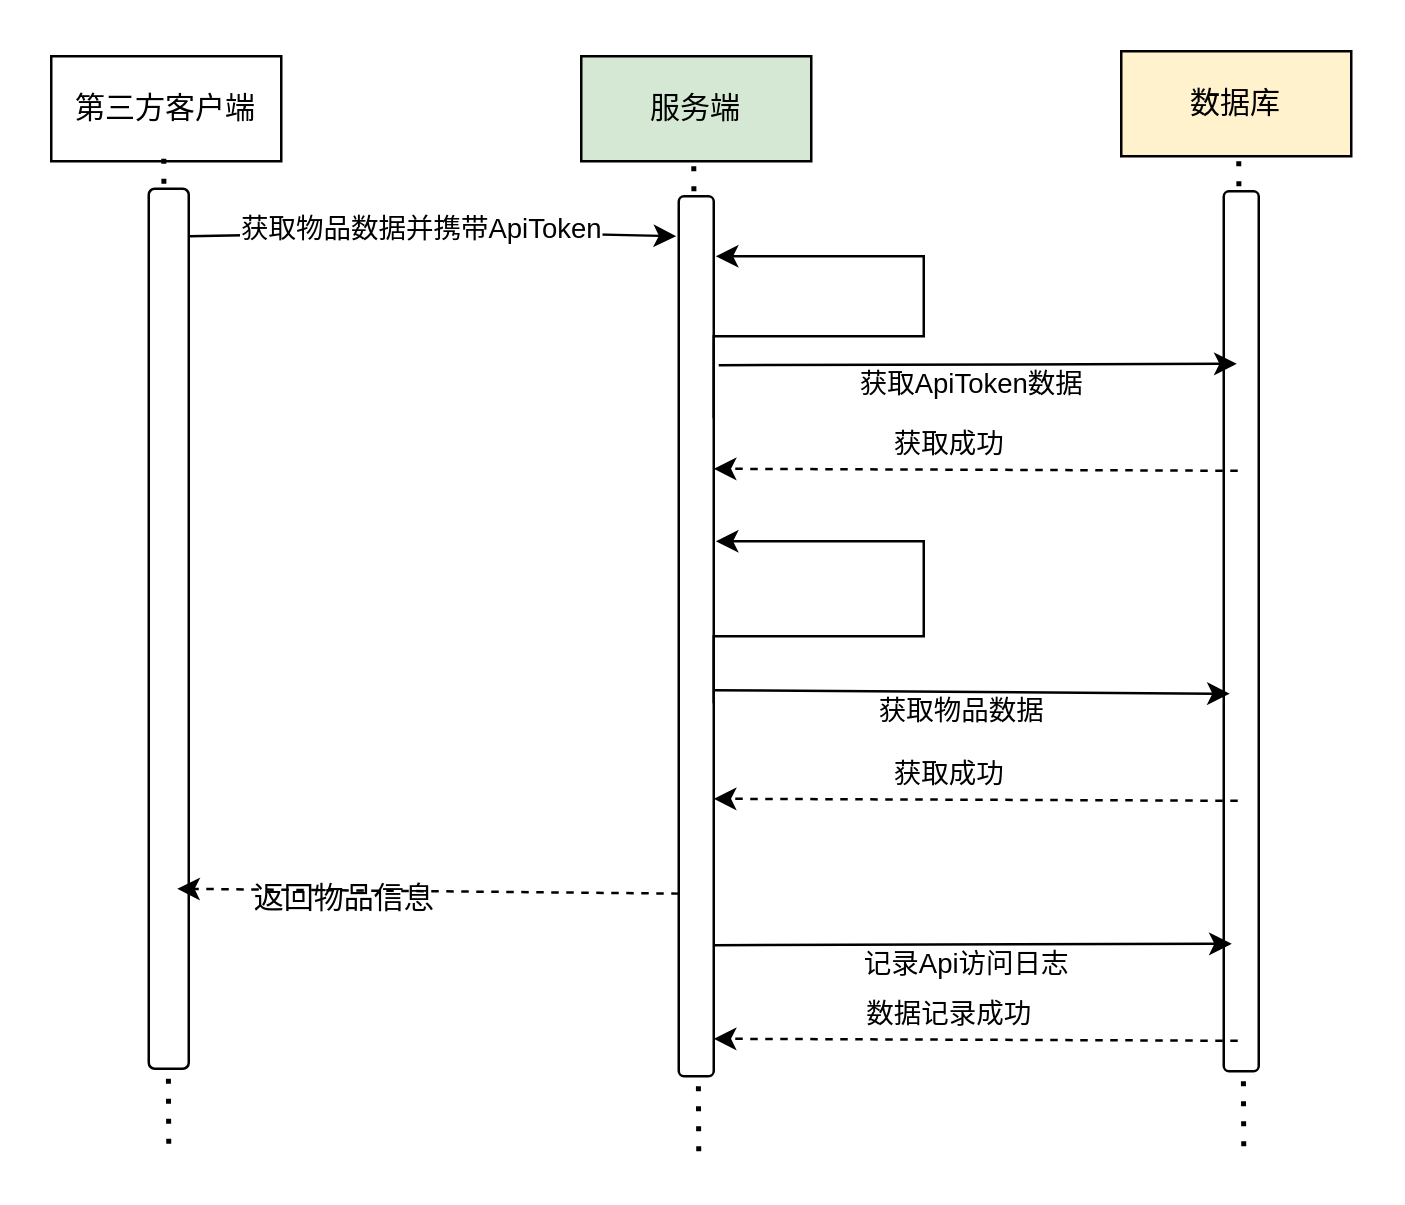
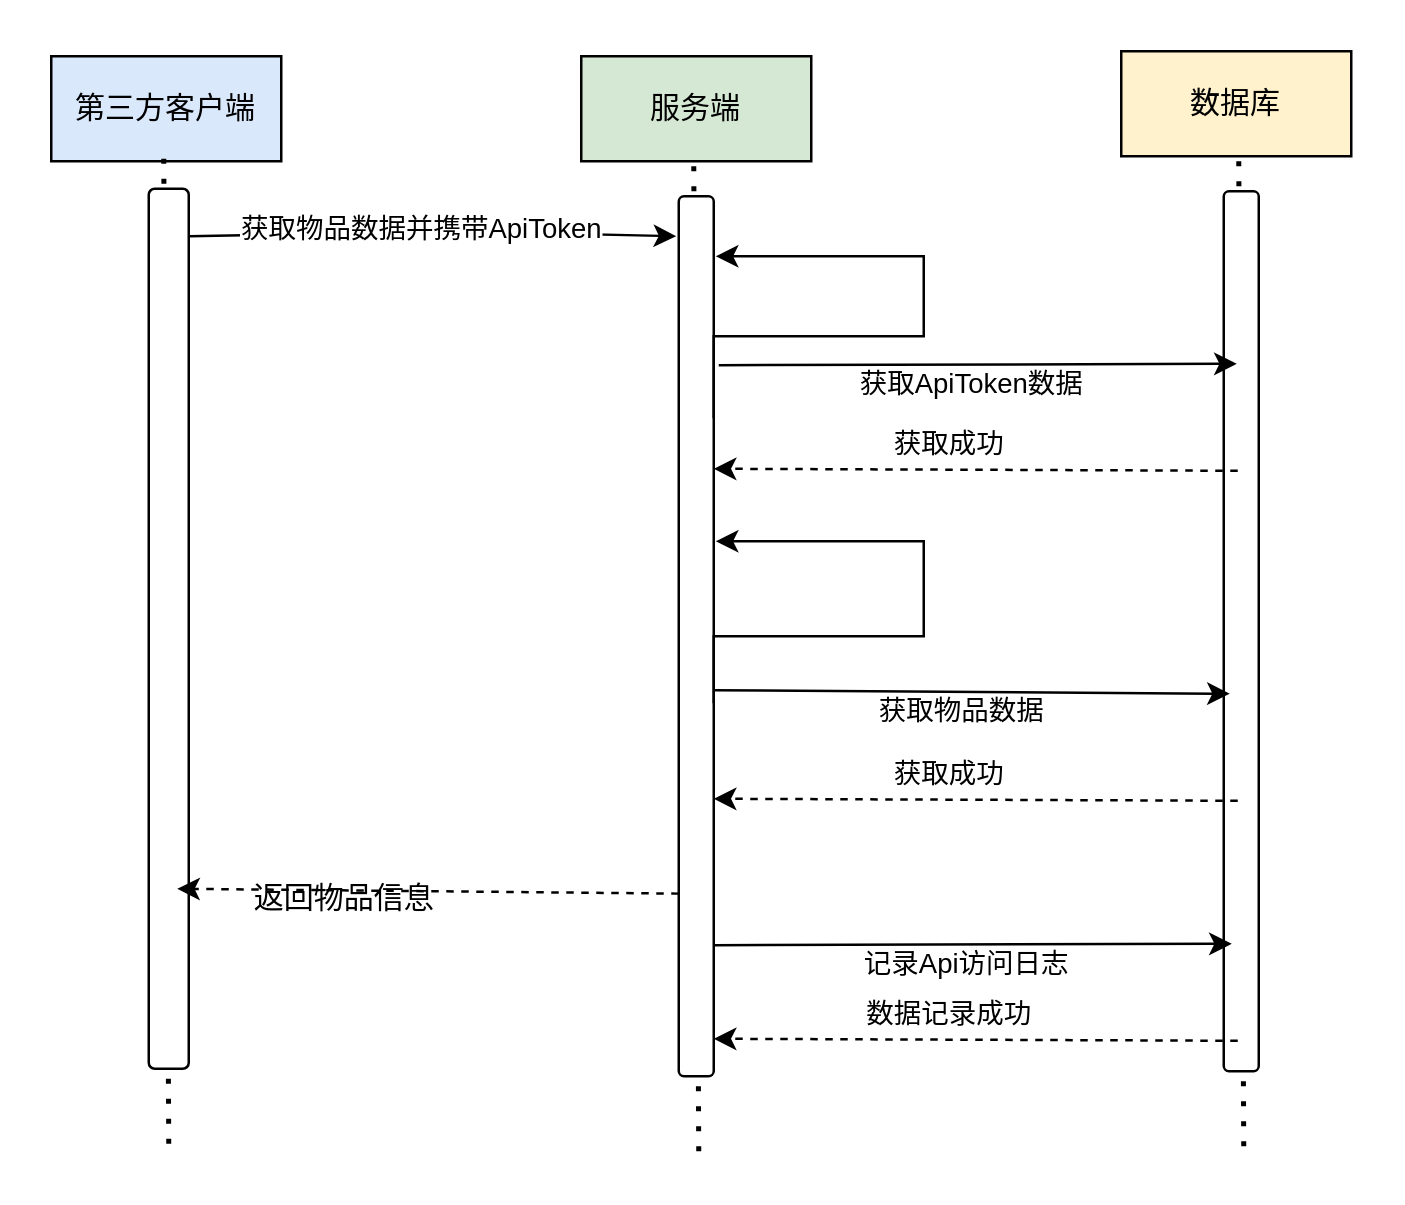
(166, 109) -> (166, 109)
